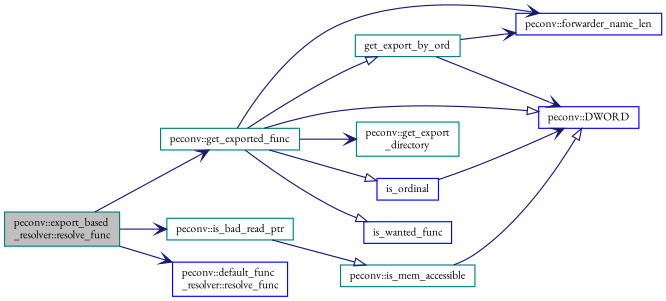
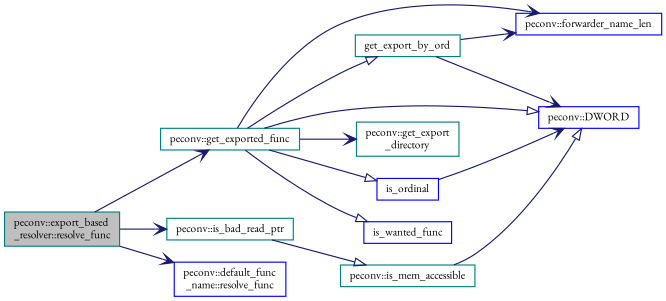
(230, 279) -> (230, 279)
